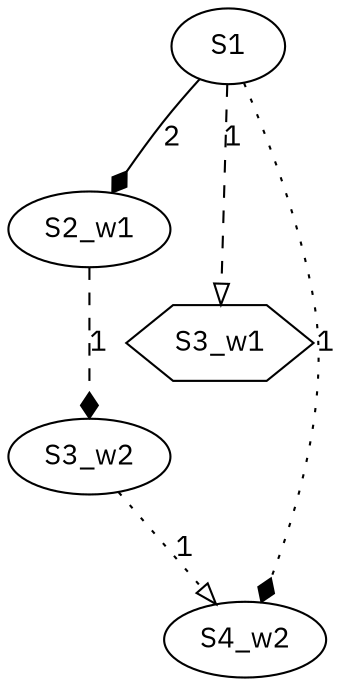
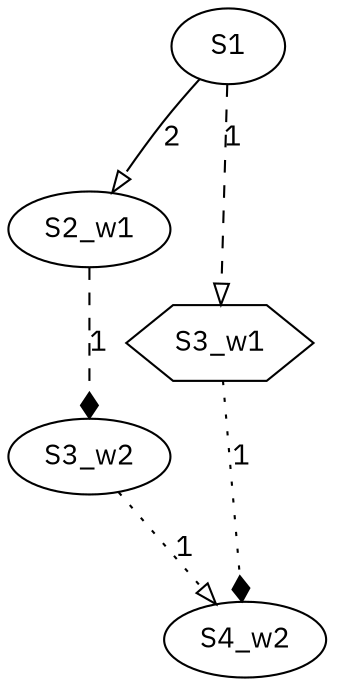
(161, 124) -> (161, 124)
(317, 328) -> (231, 478)
